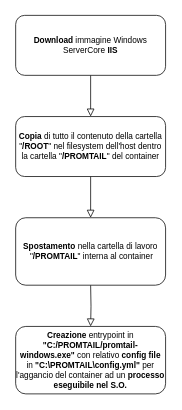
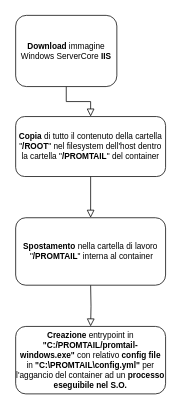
(90, 45) -> (66, 51)
